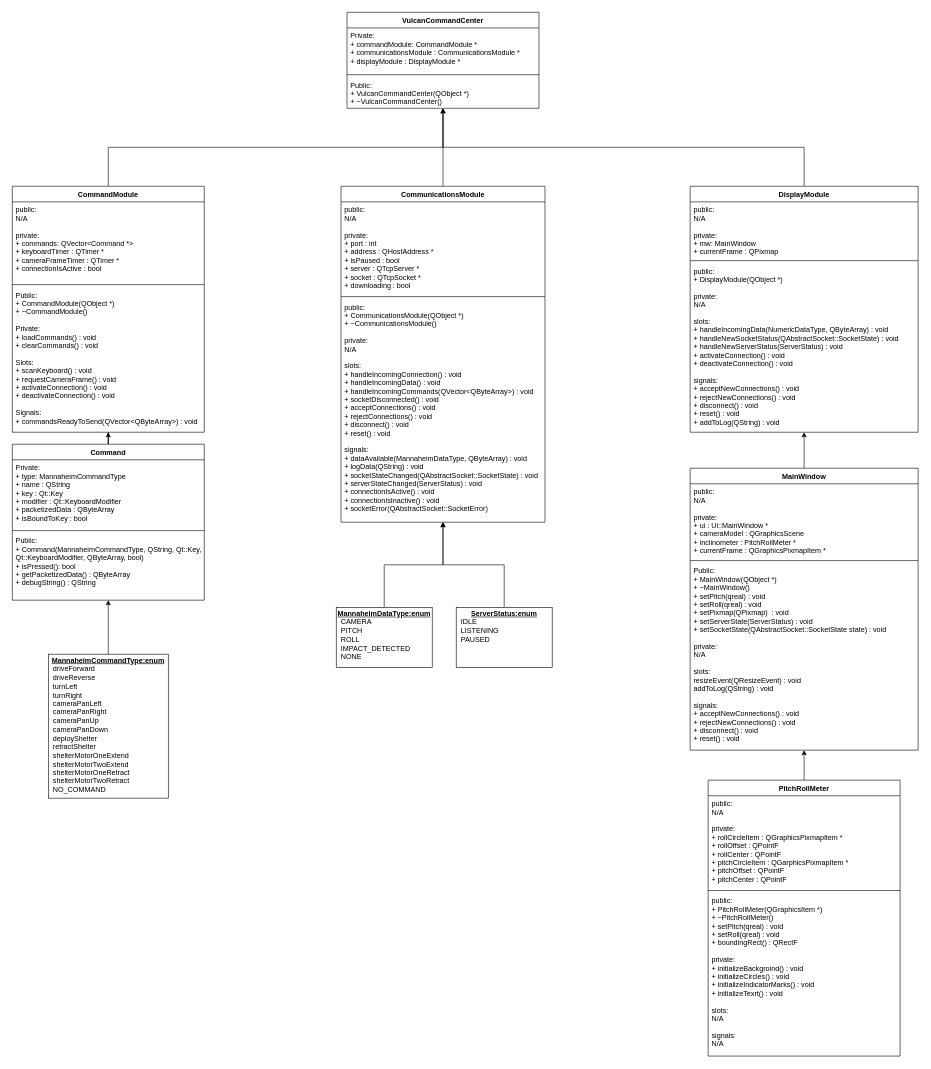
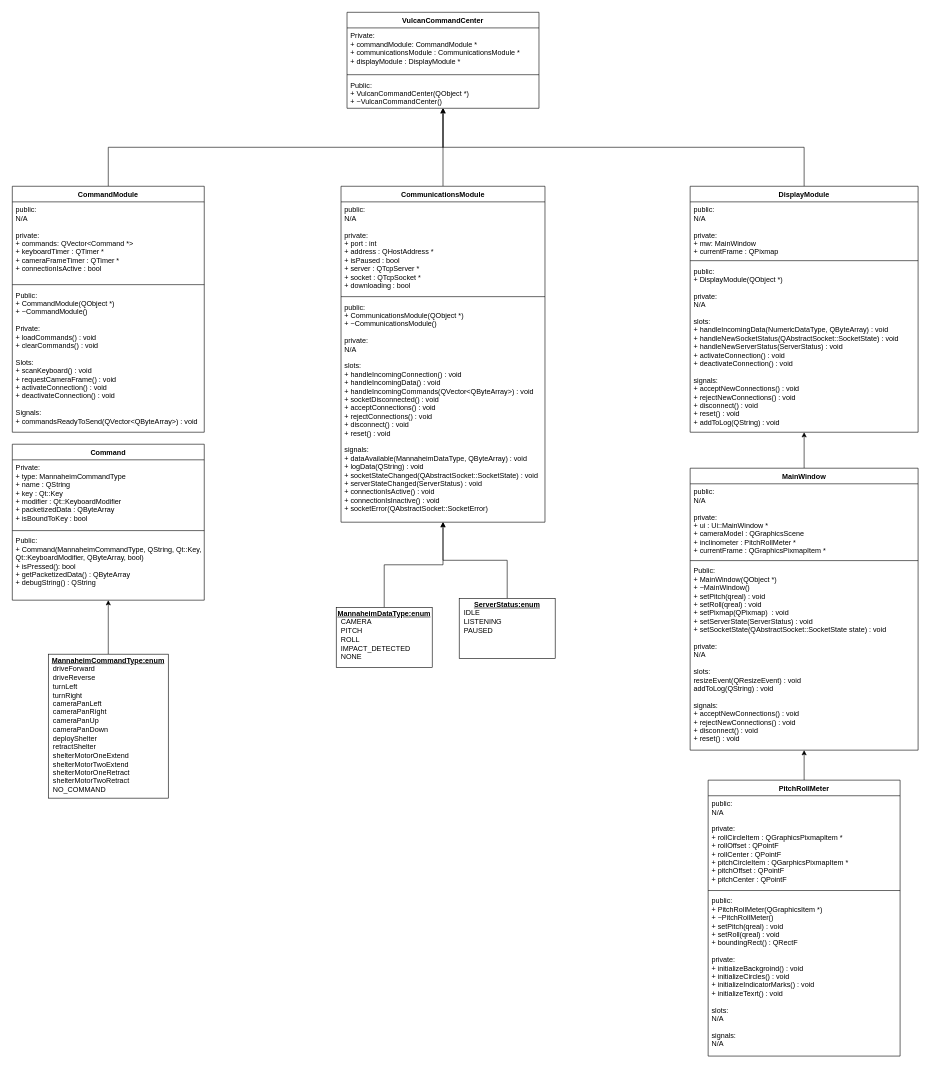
(108, 436) -> none
(504, 638) -> (507, 629)
